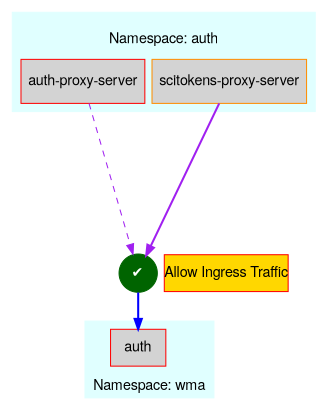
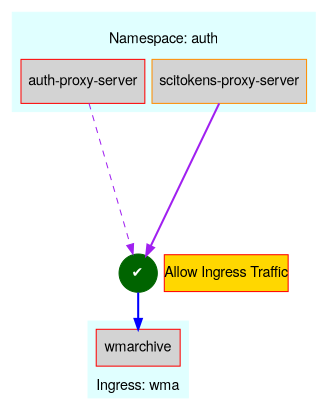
(138, 348) -> (138, 348)
(149, 386) -> (138, 386)
